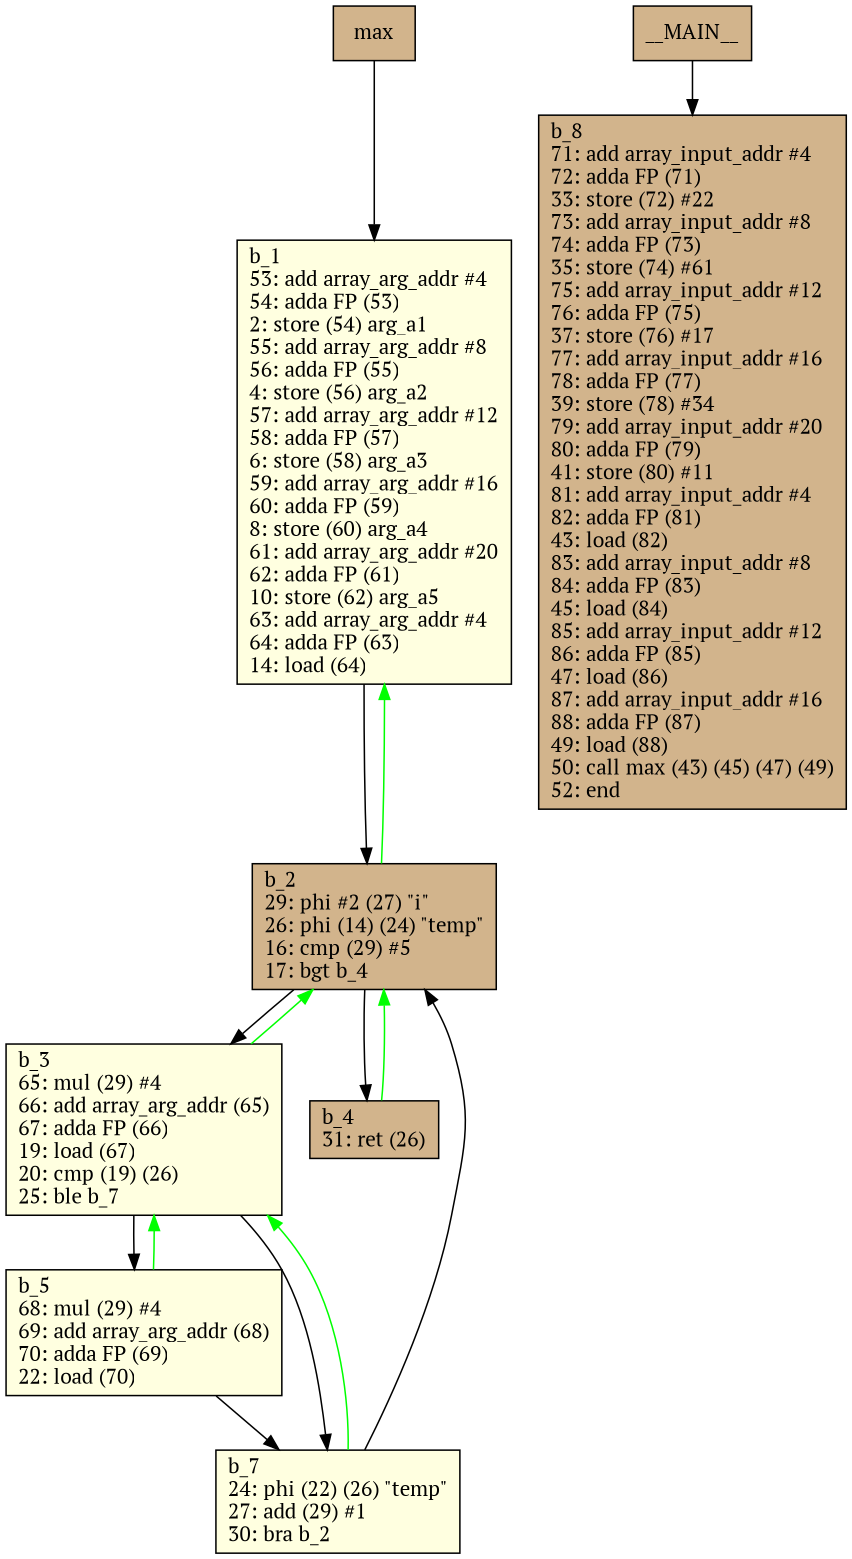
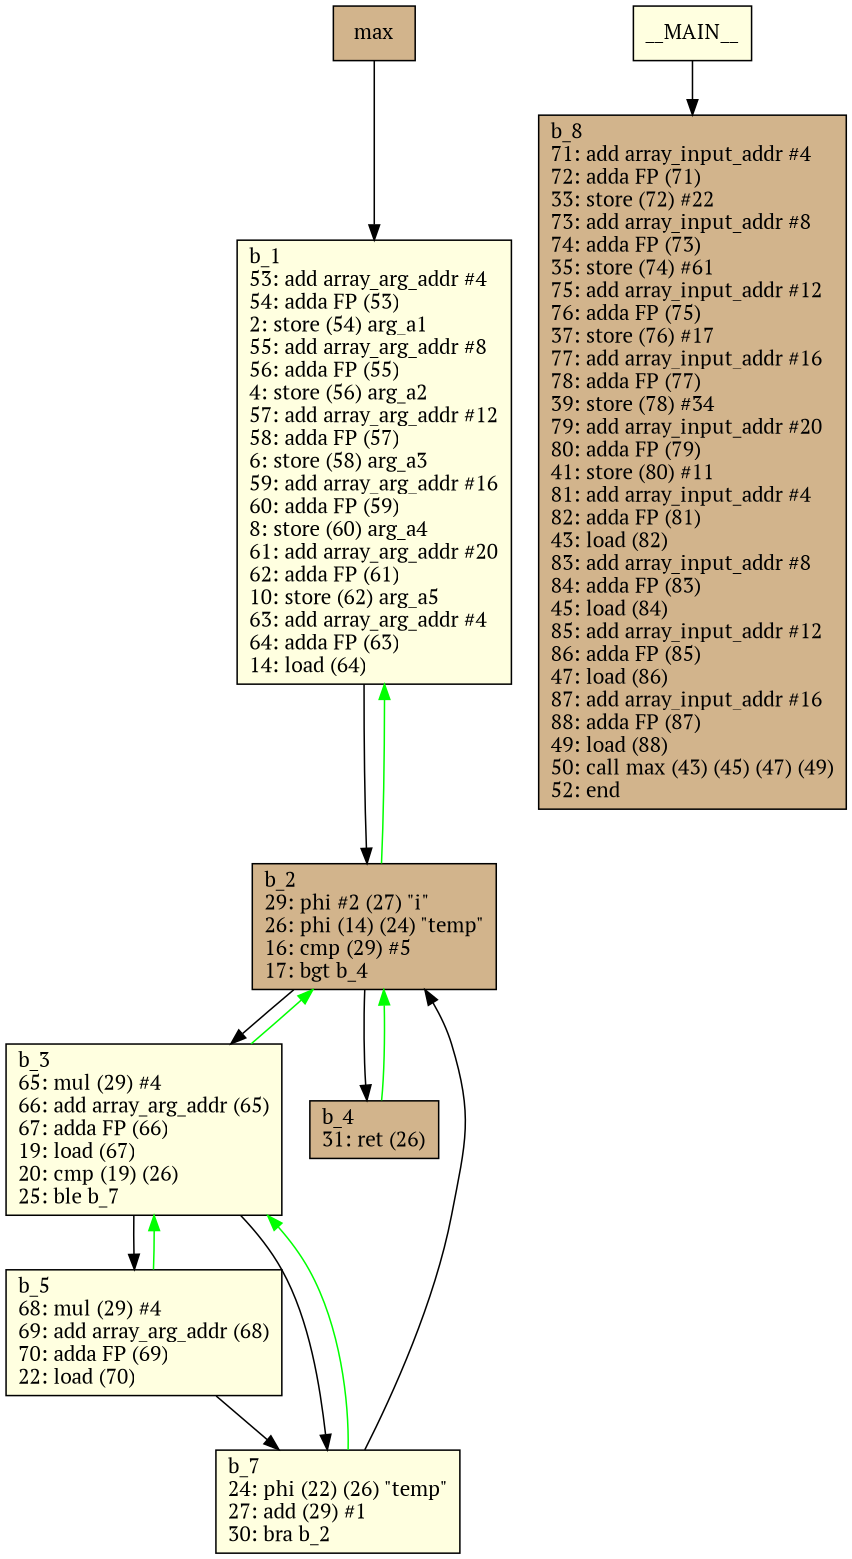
(692, 33) -> (692, 33)
